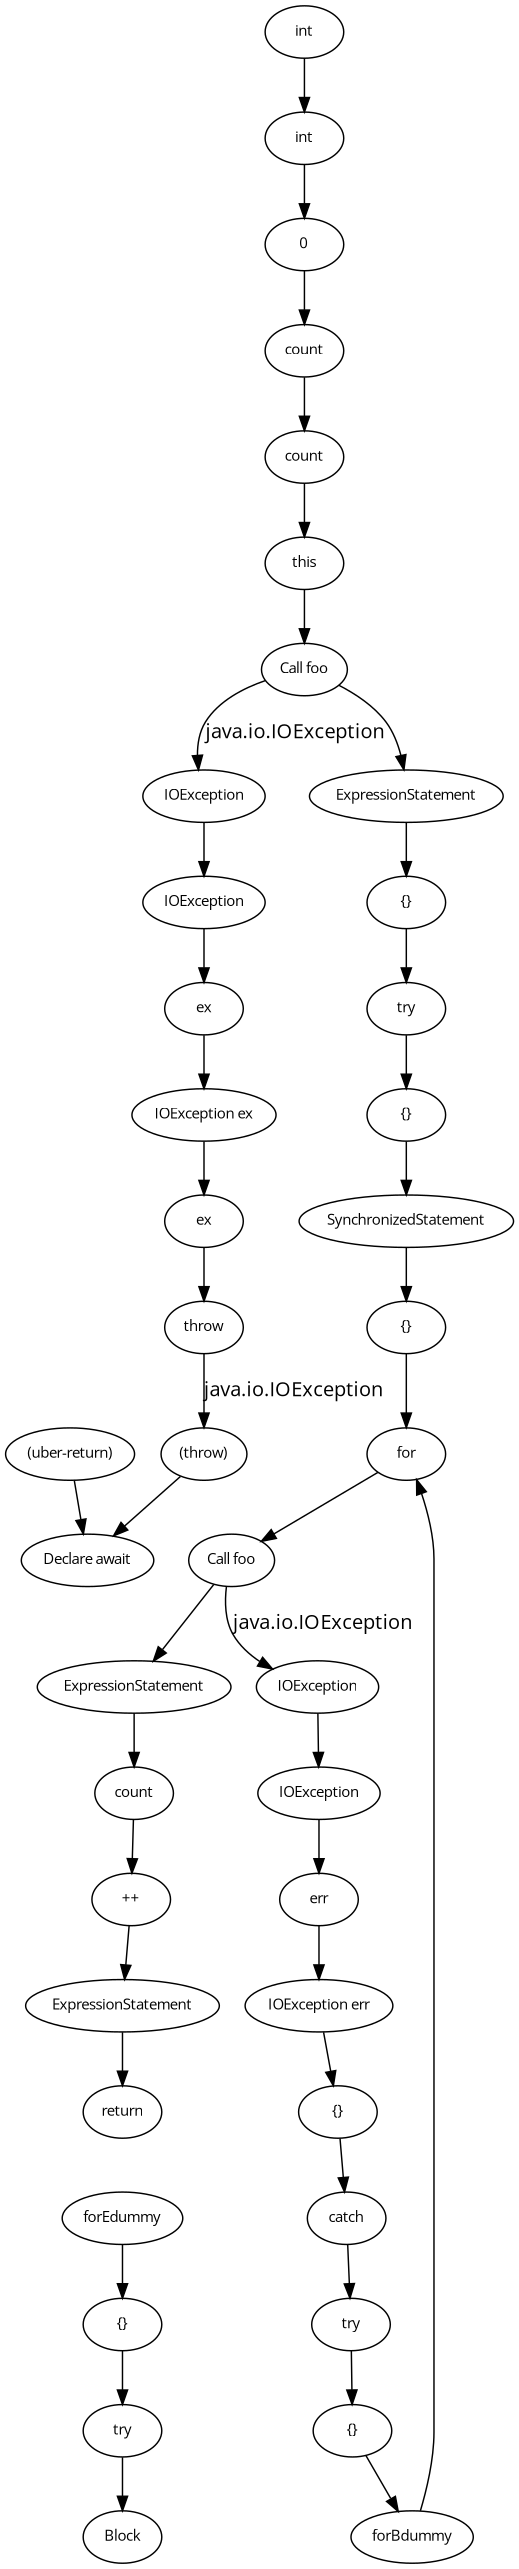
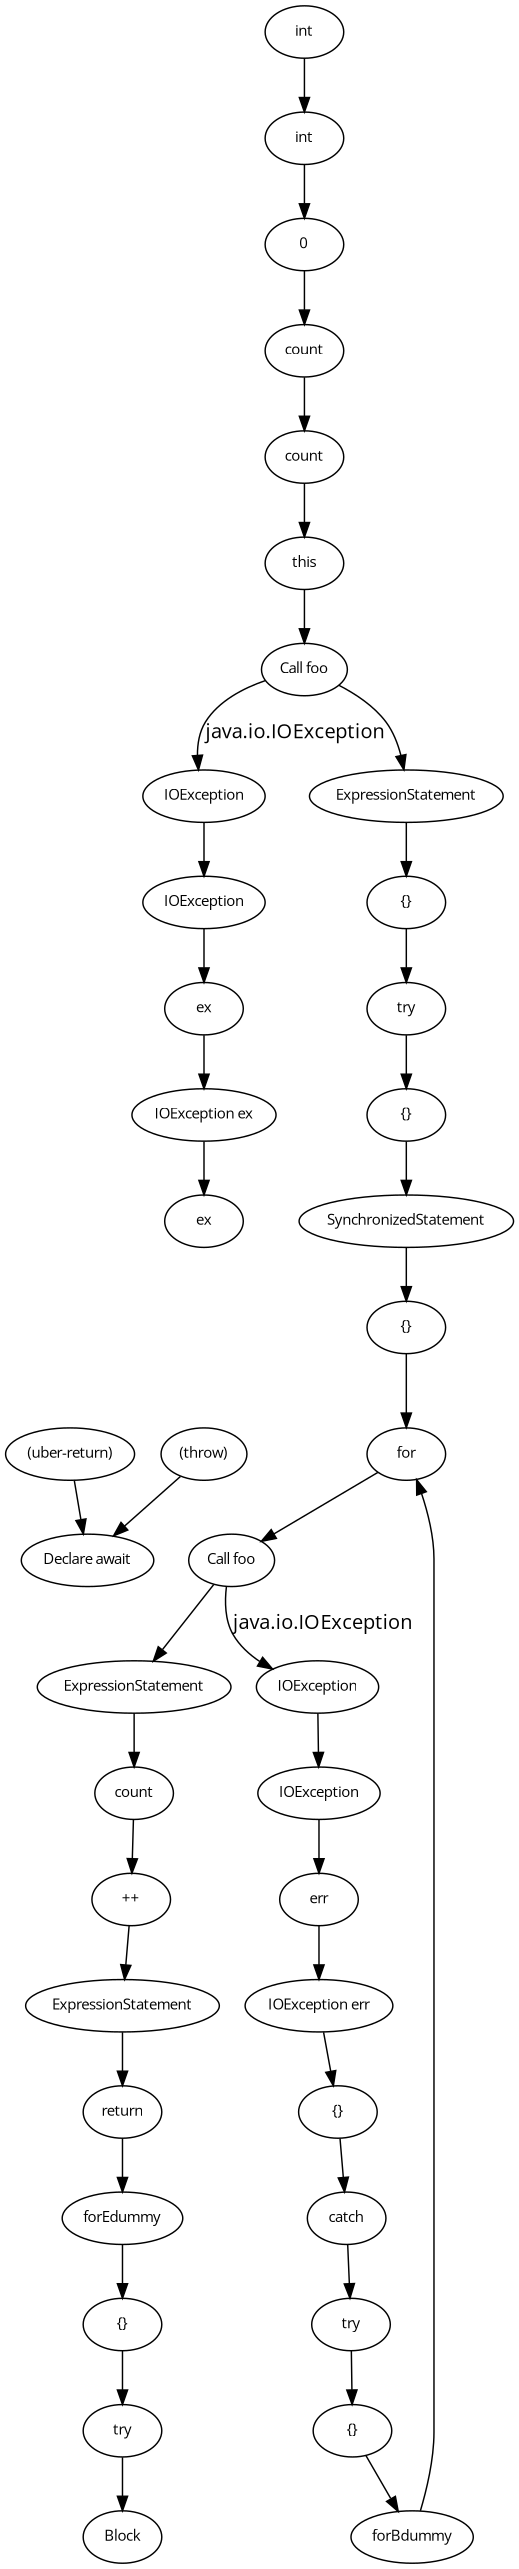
(204, 1327) -> none
none -> (122, 2158)
